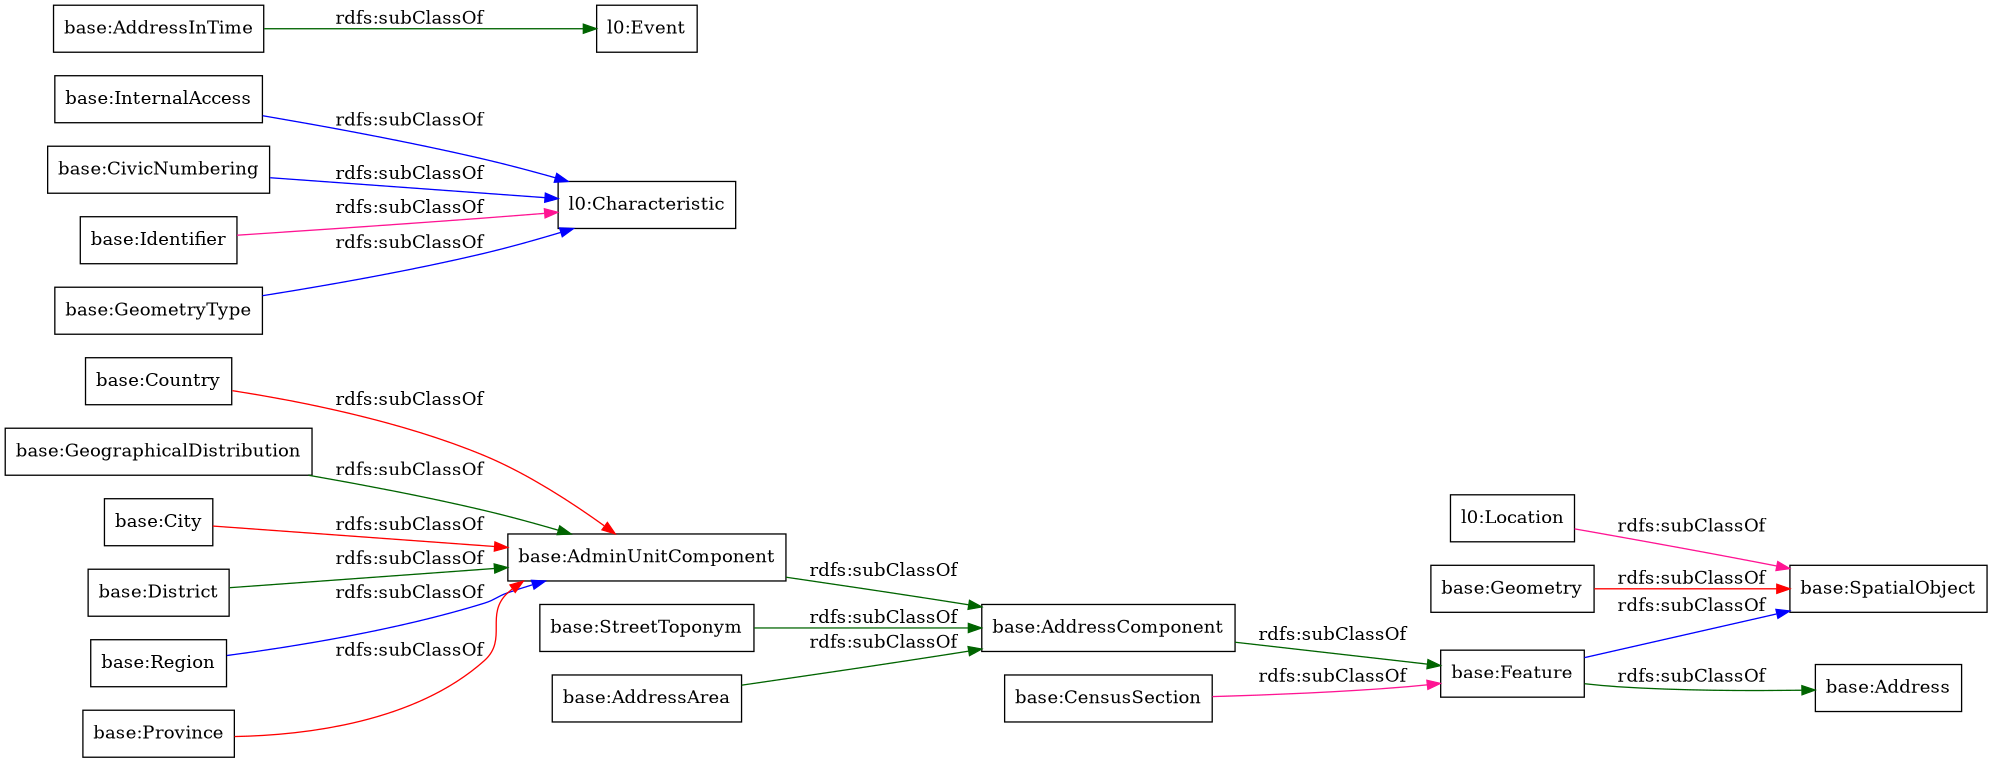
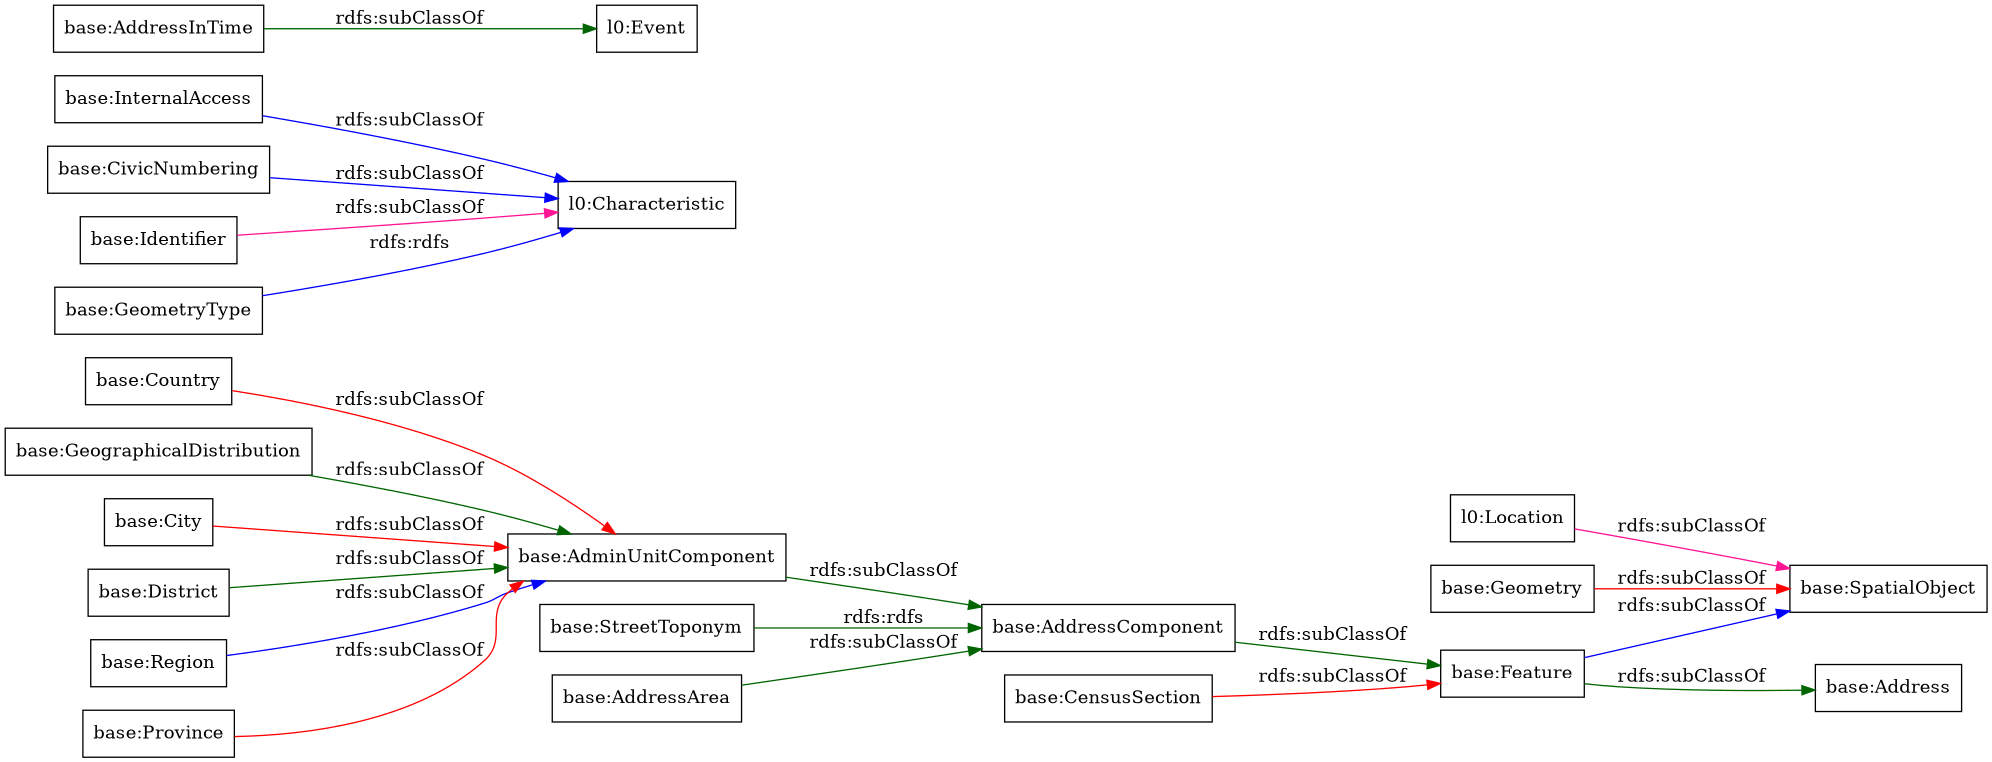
(410, 243) -> (410, 243)
(884, 618) -> (884, 618)
(1320, 692) -> (1320, 692)
